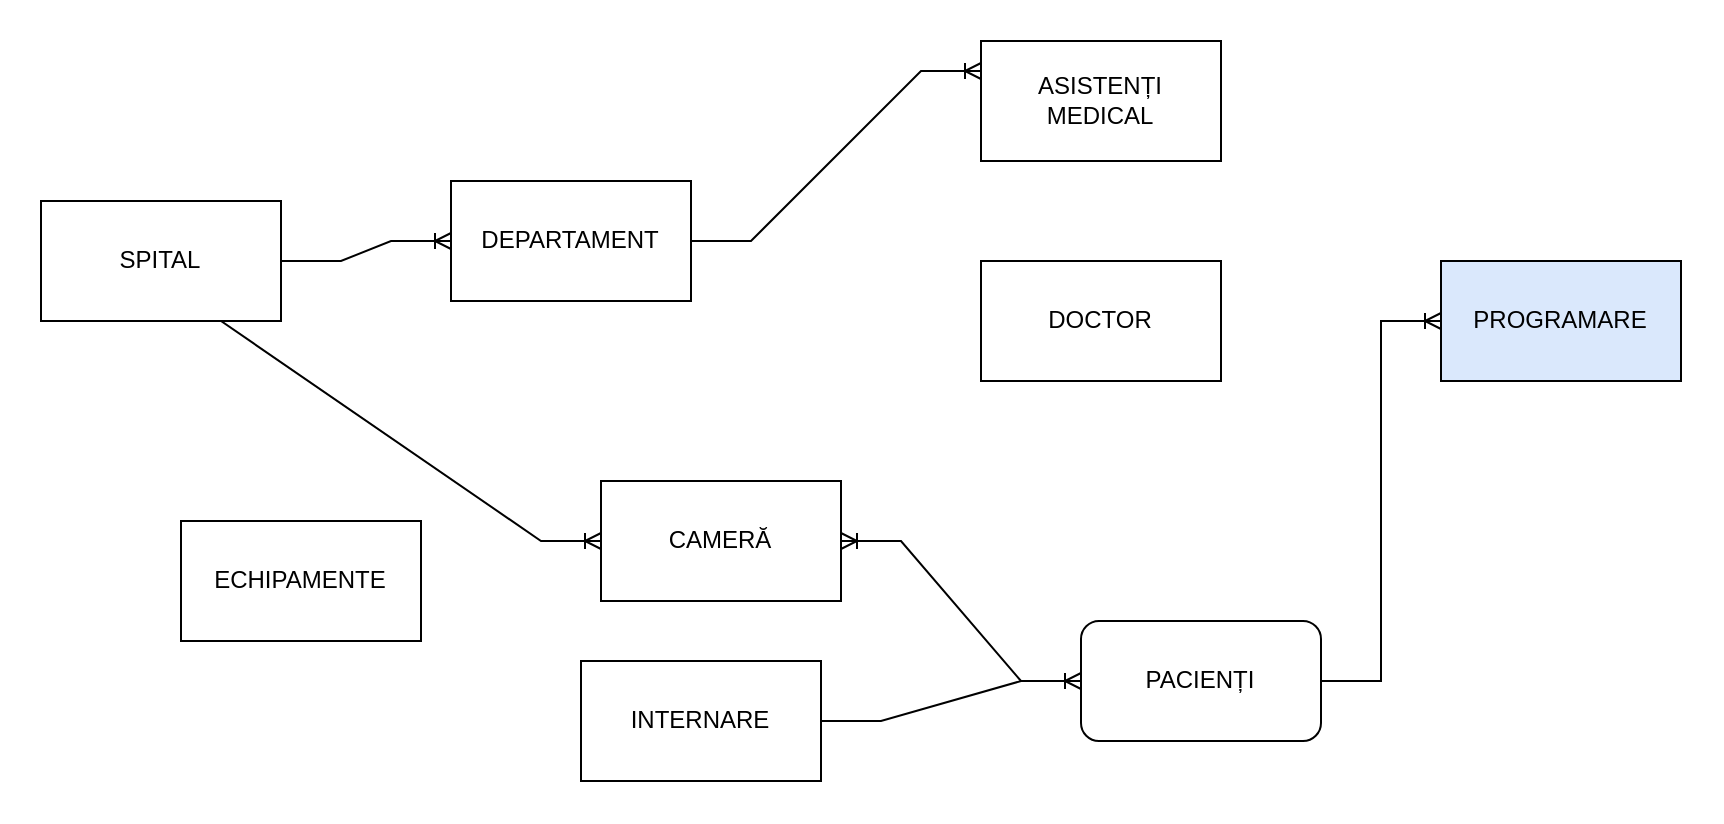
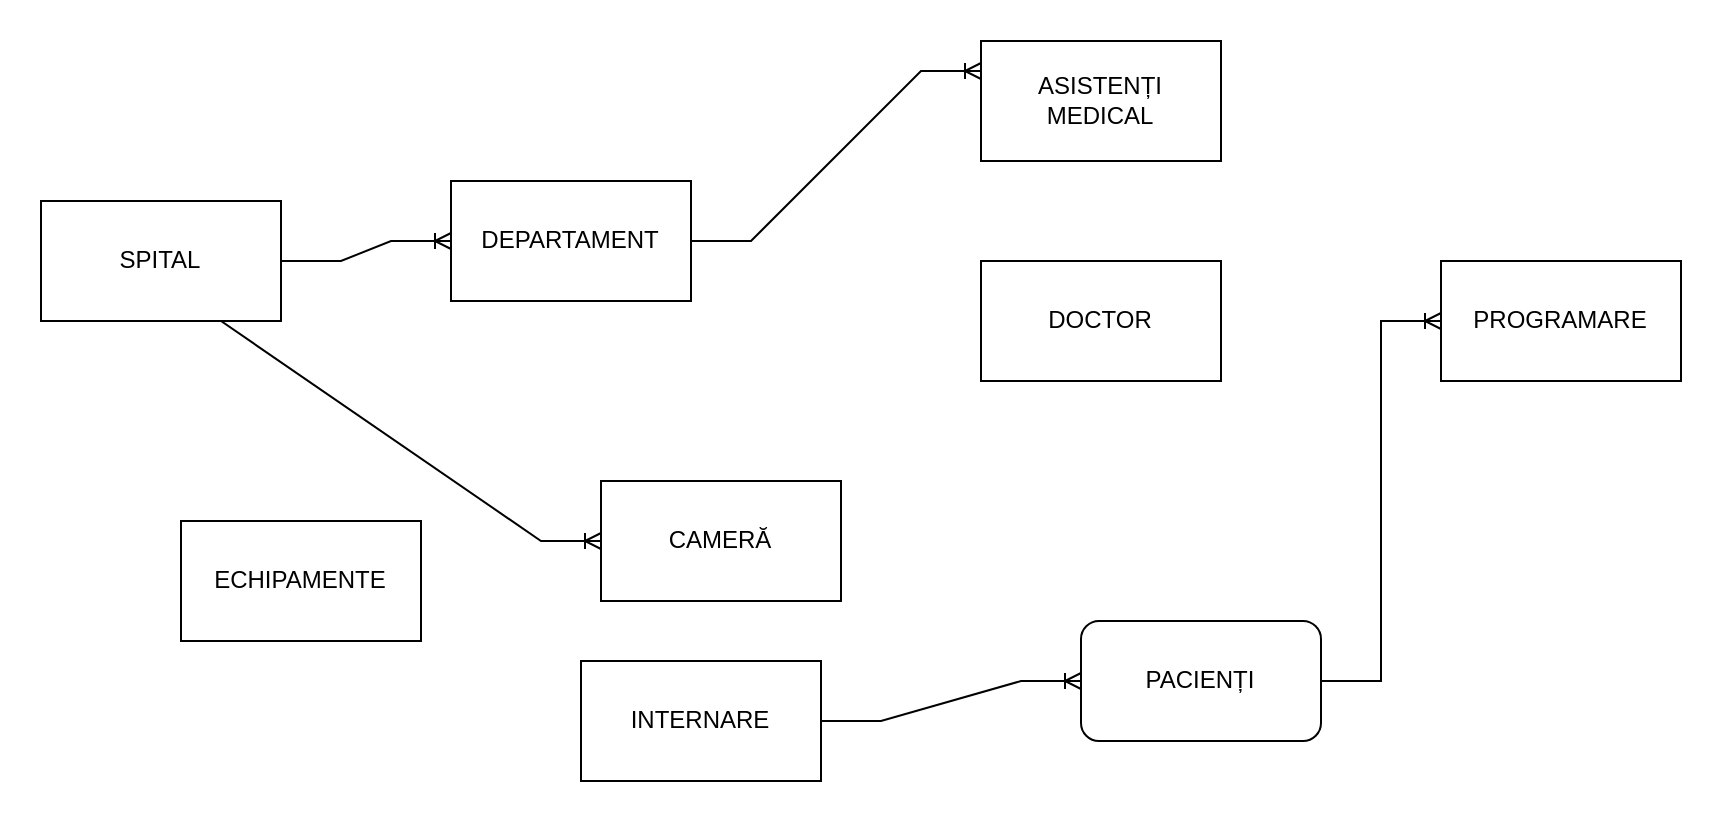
(1561, 321) -> (1561, 321)
(941, 587) -> none
